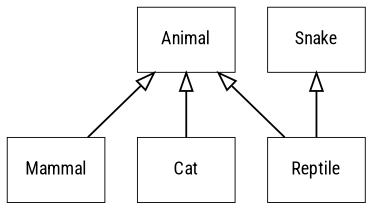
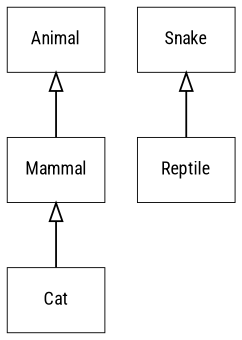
(258, 112) -> none
(186, 114) -> (56, 244)
